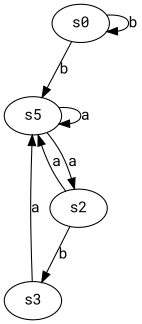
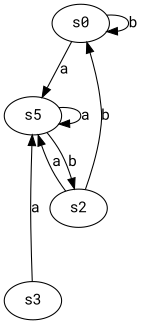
(64, 70) -> (64, 70)
(73, 162) -> (73, 162)
(58, 250) -> (101, 121)
